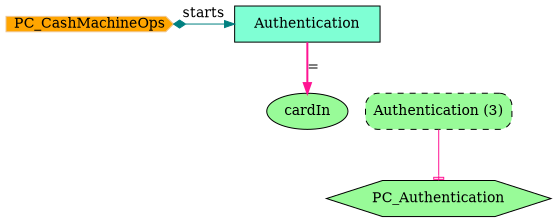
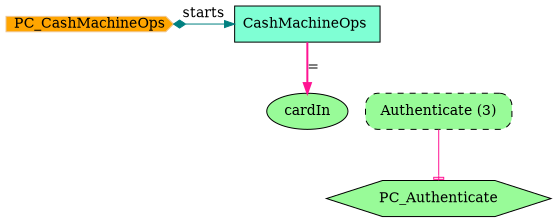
(307, 24) -> (307, 24)
(439, 111) -> (439, 111)
(439, 199) -> (439, 199)
